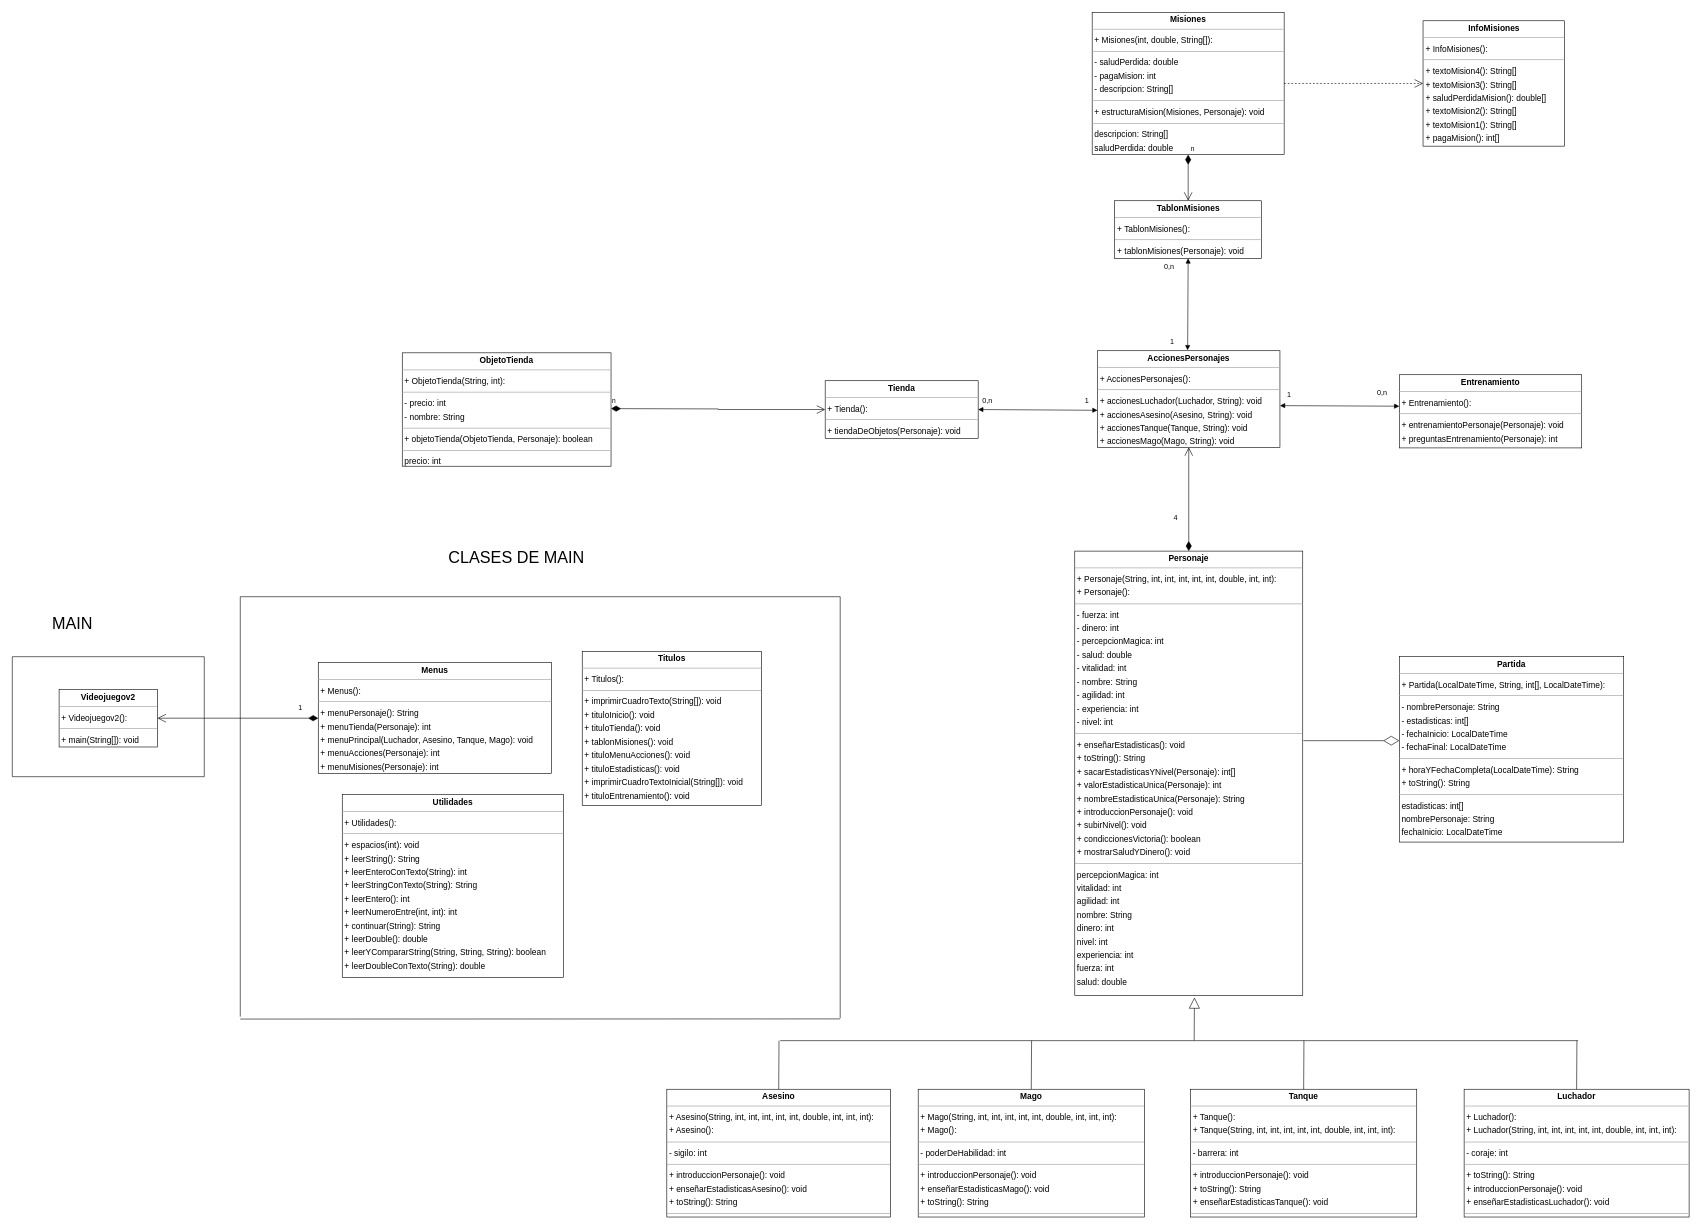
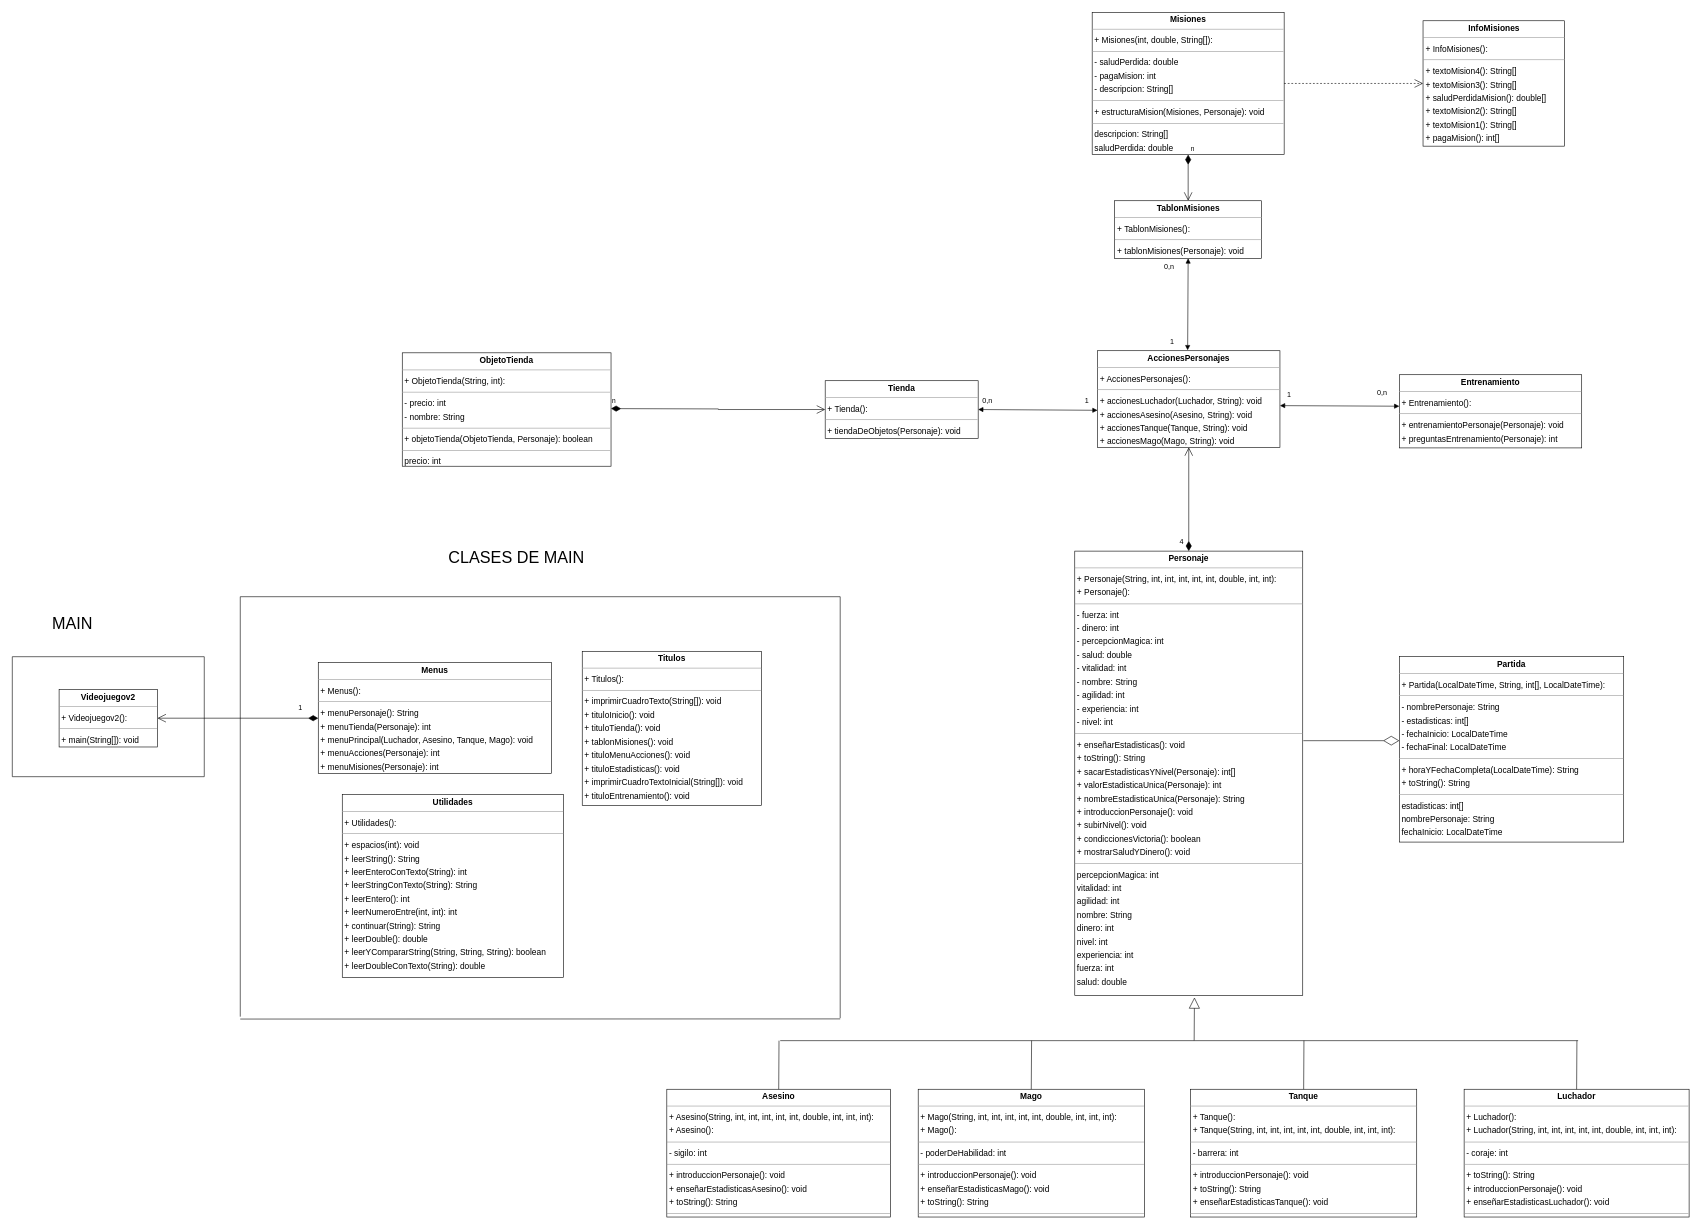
(1176, 518) -> (1182, 542)
